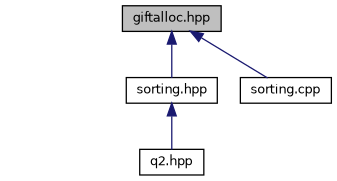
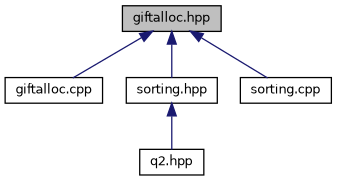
none -> (54, 90)
